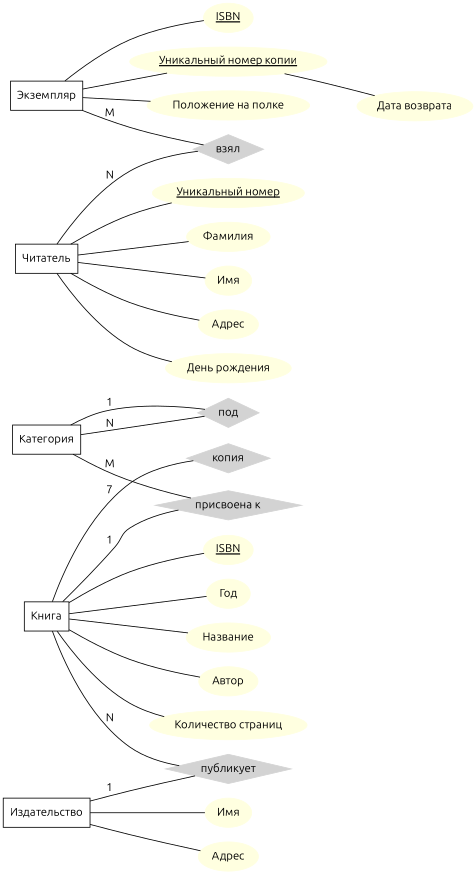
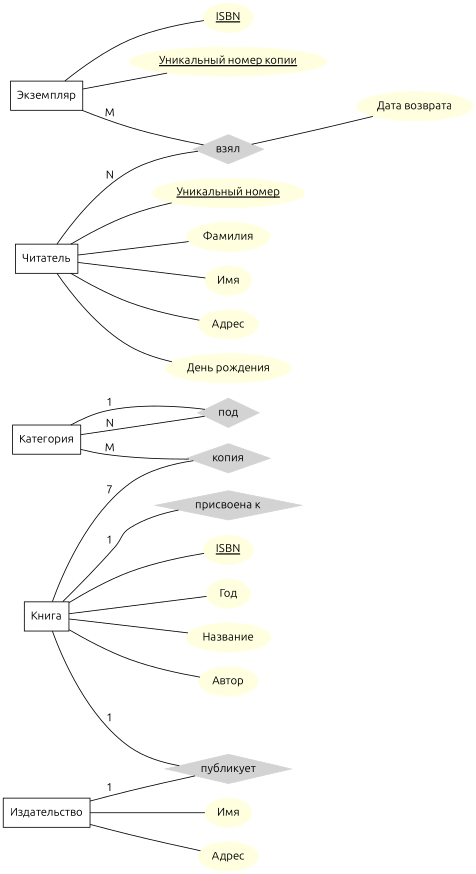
(330, 84) -> (312, 131)
(228, 105) -> none
(124, 479) -> (135, 457)
(110, 718) -> (110, 718)
(228, 725) -> none
